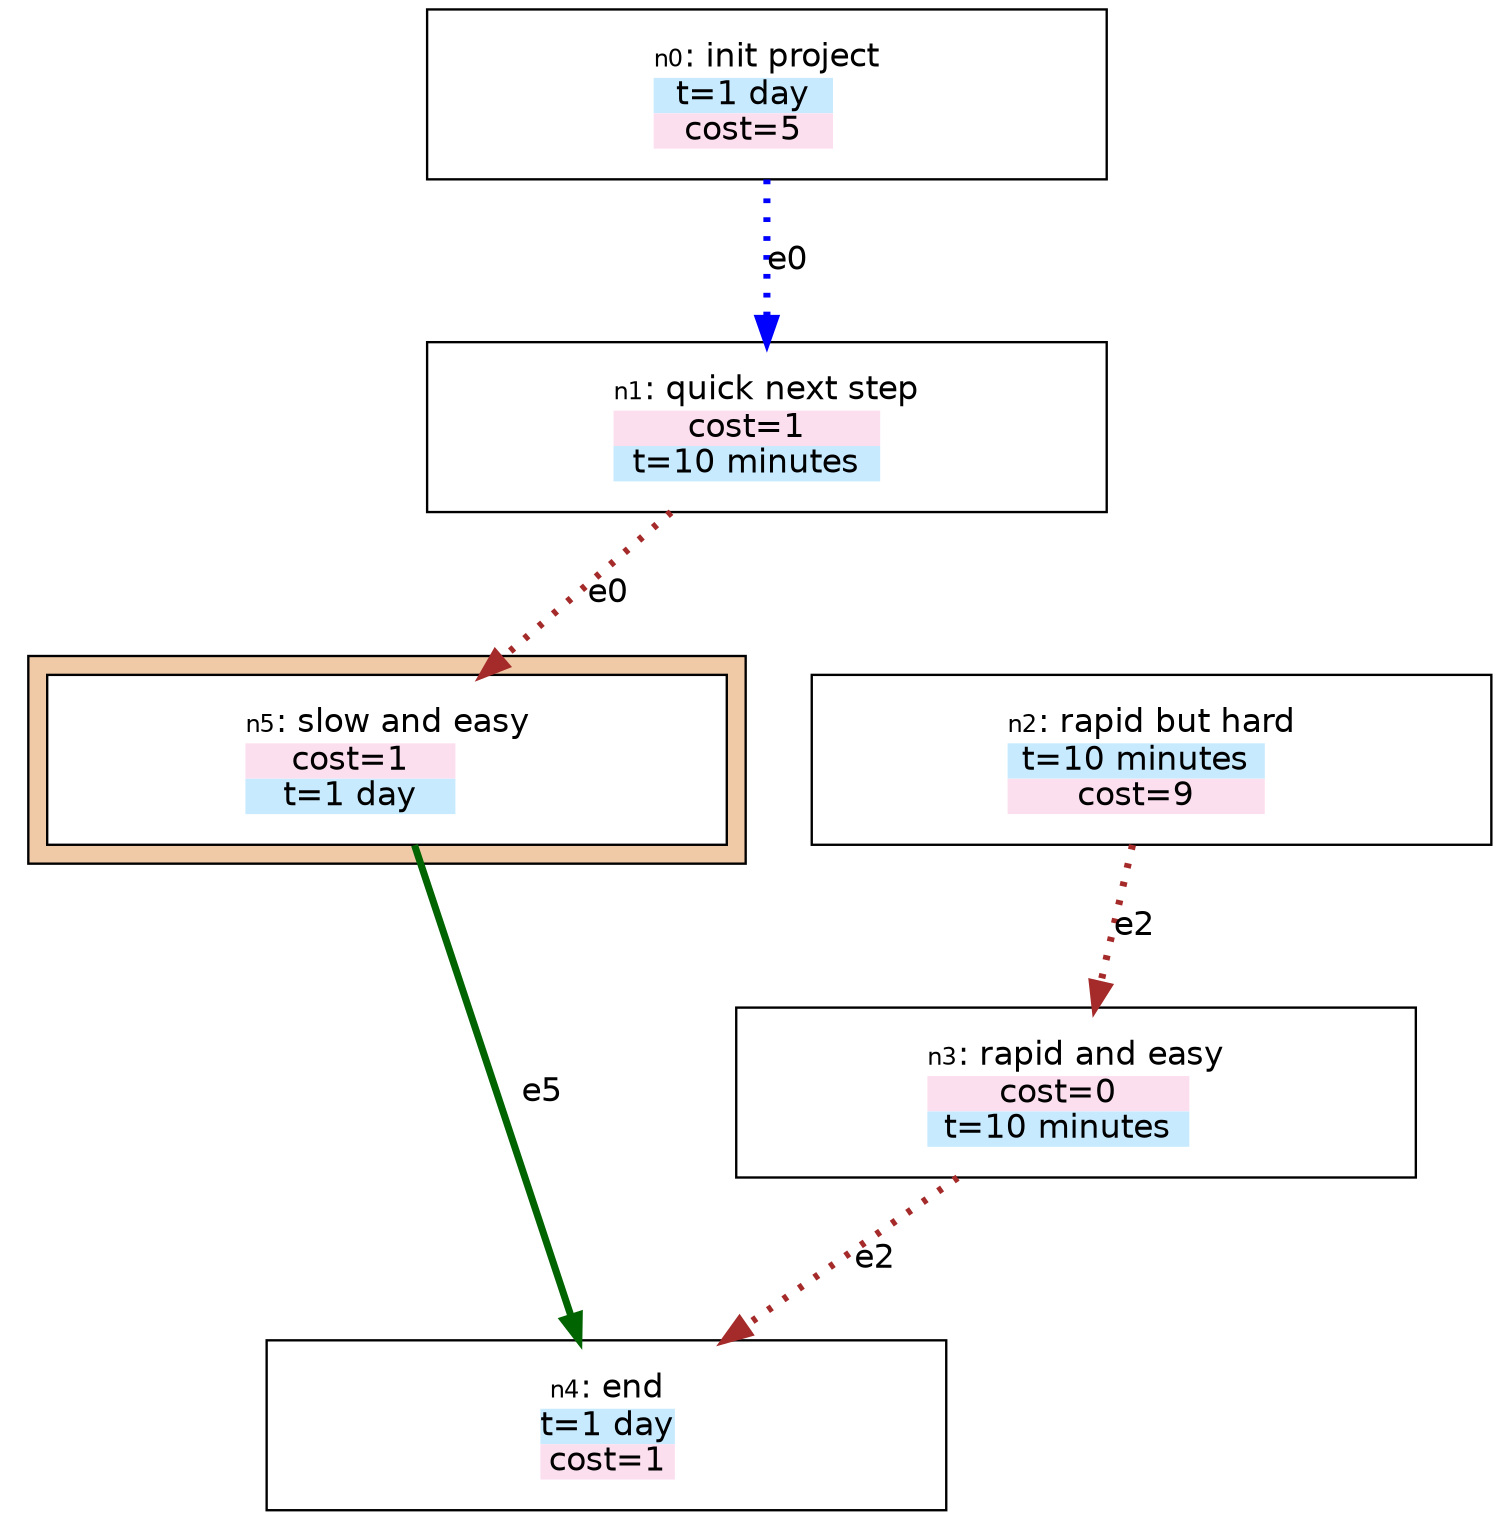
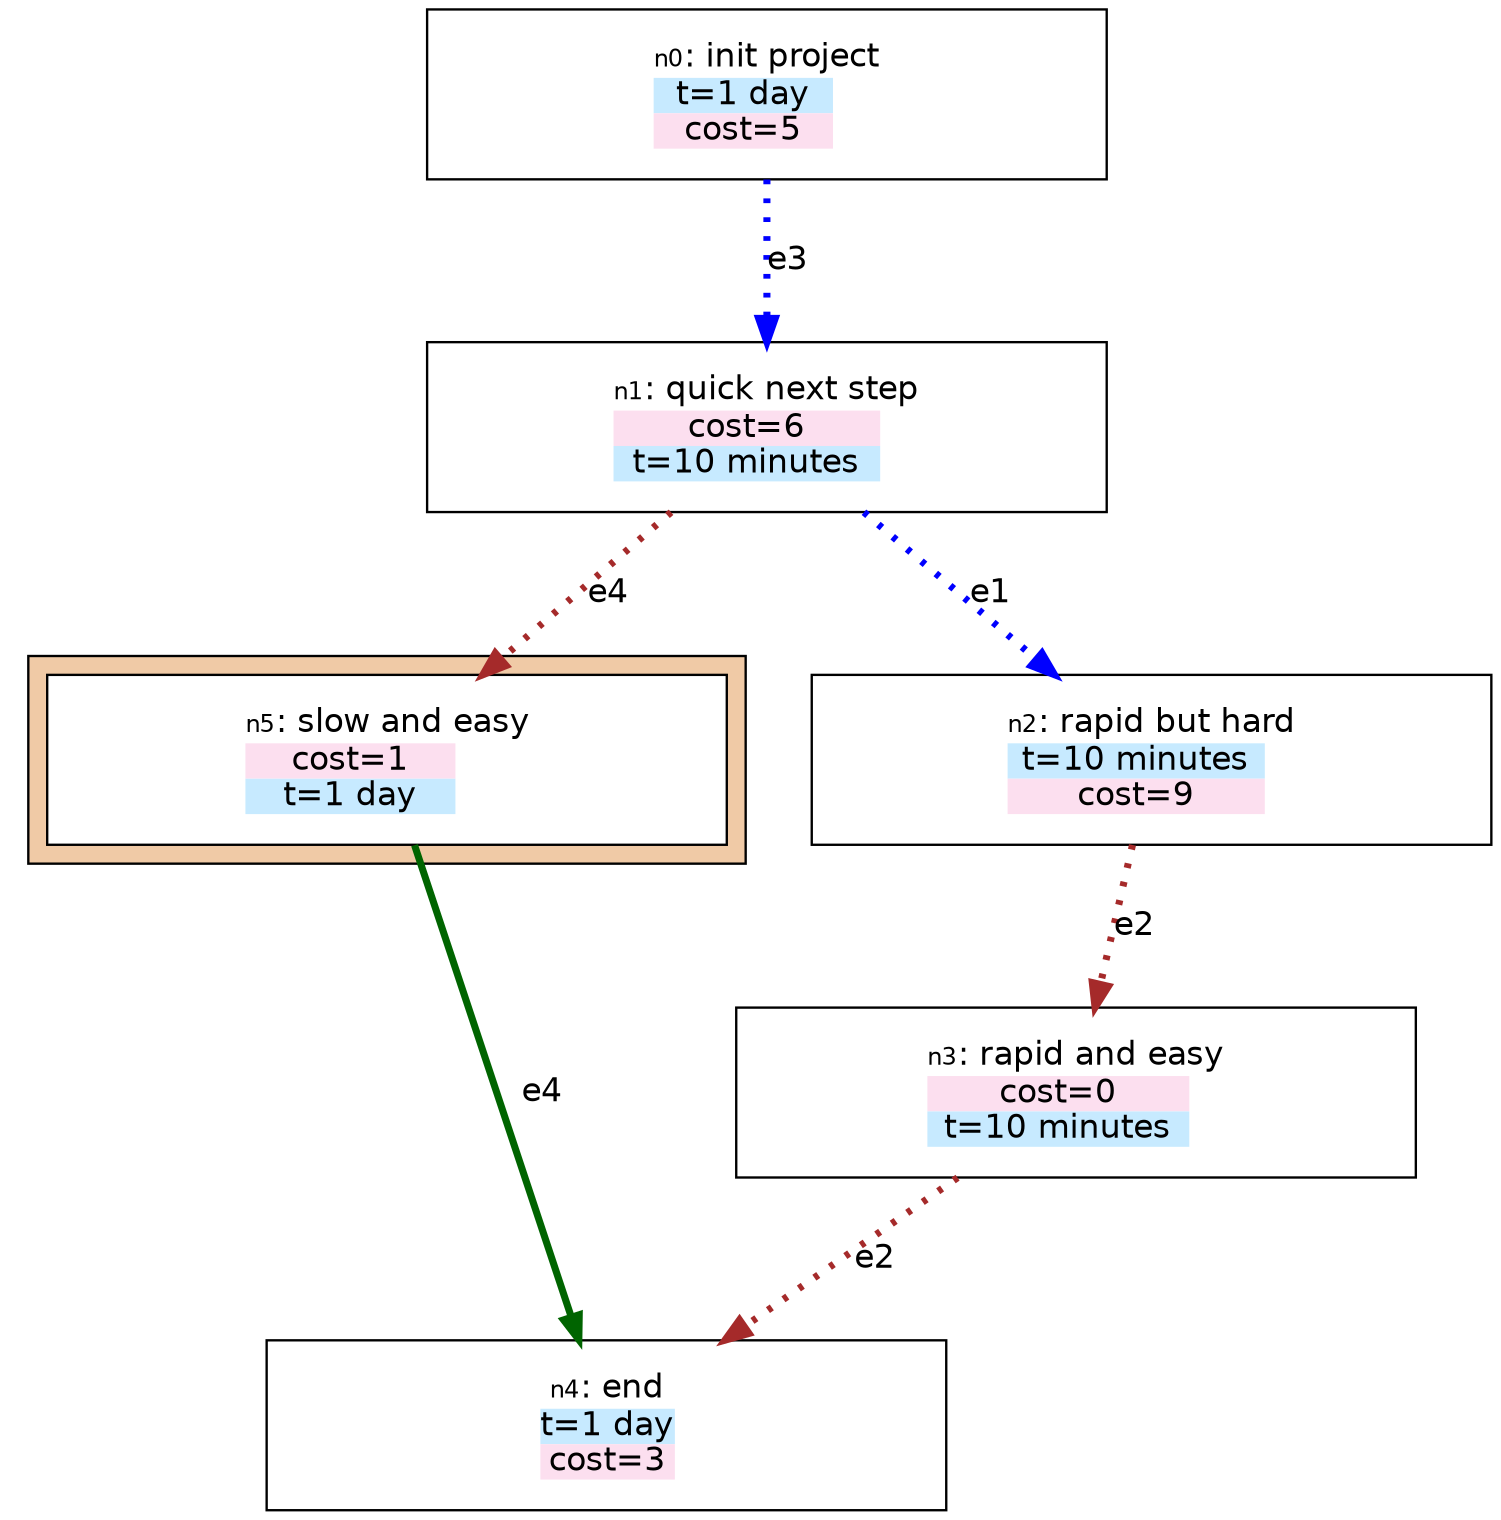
(788, 261) -> (788, 261)
(747, 427) -> (747, 427)
none -> (950, 586)
(609, 593) -> (609, 593)
(543, 1093) -> (543, 1093)
(608, 1461) -> (608, 1461)
